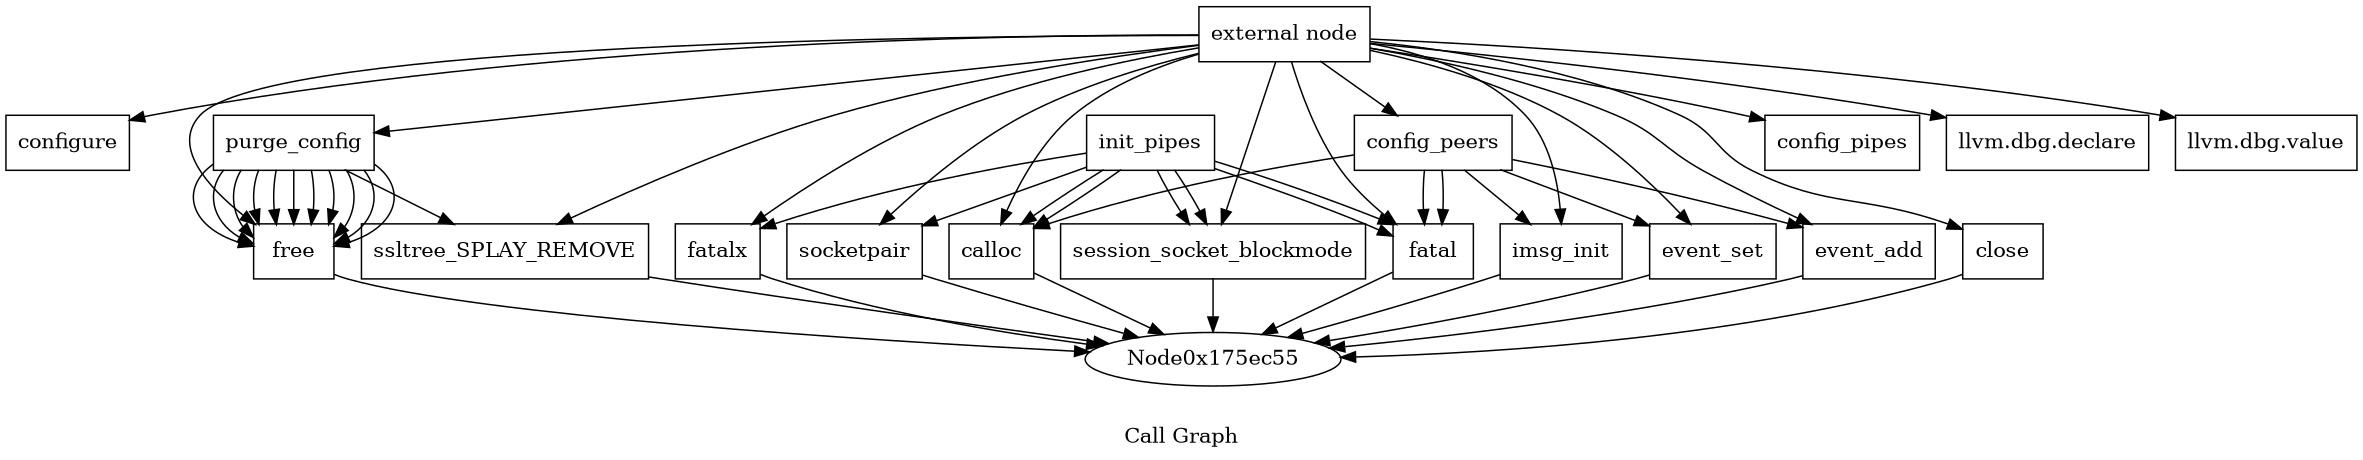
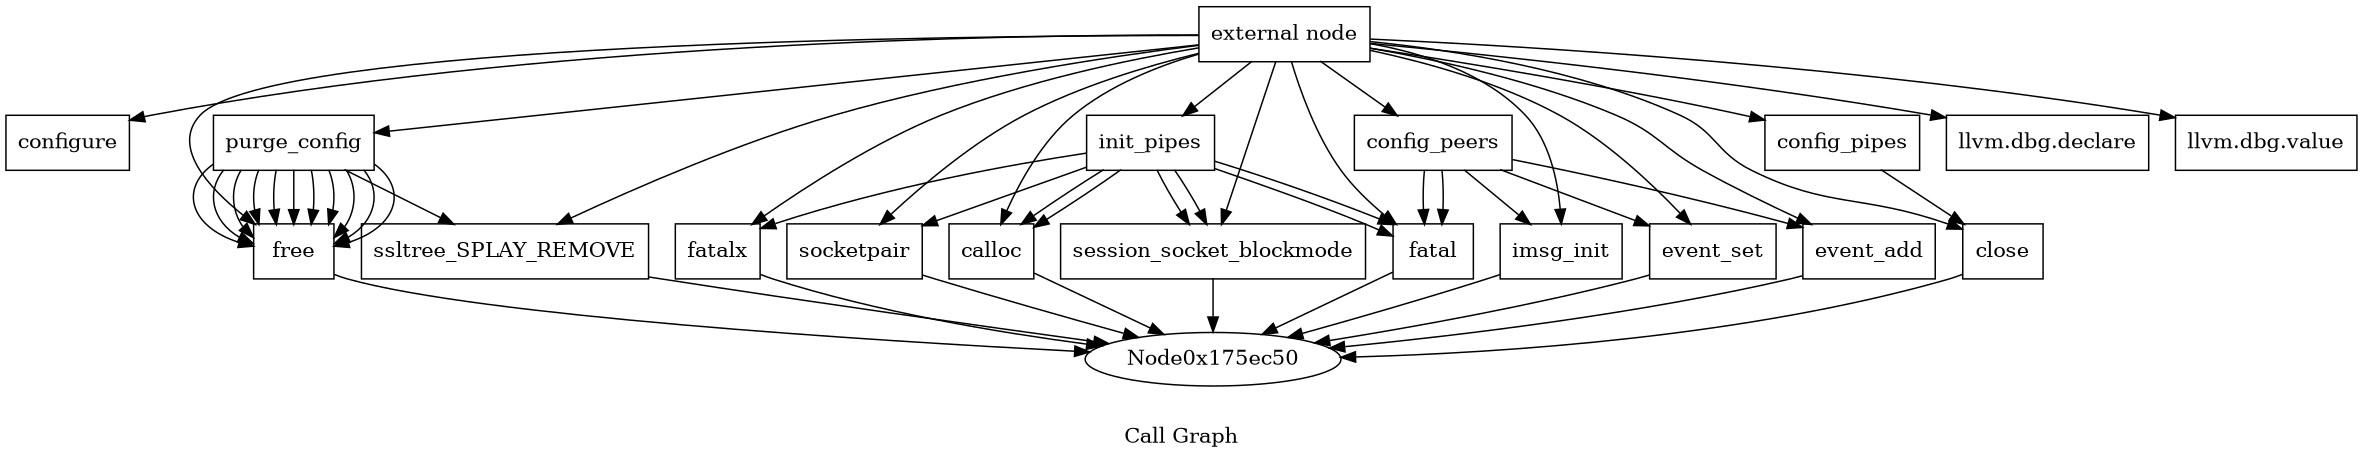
none -> (1223, 84)
(1200, 183) -> none
none -> (1916, 193)
(1213, 359) -> (1213, 359)
